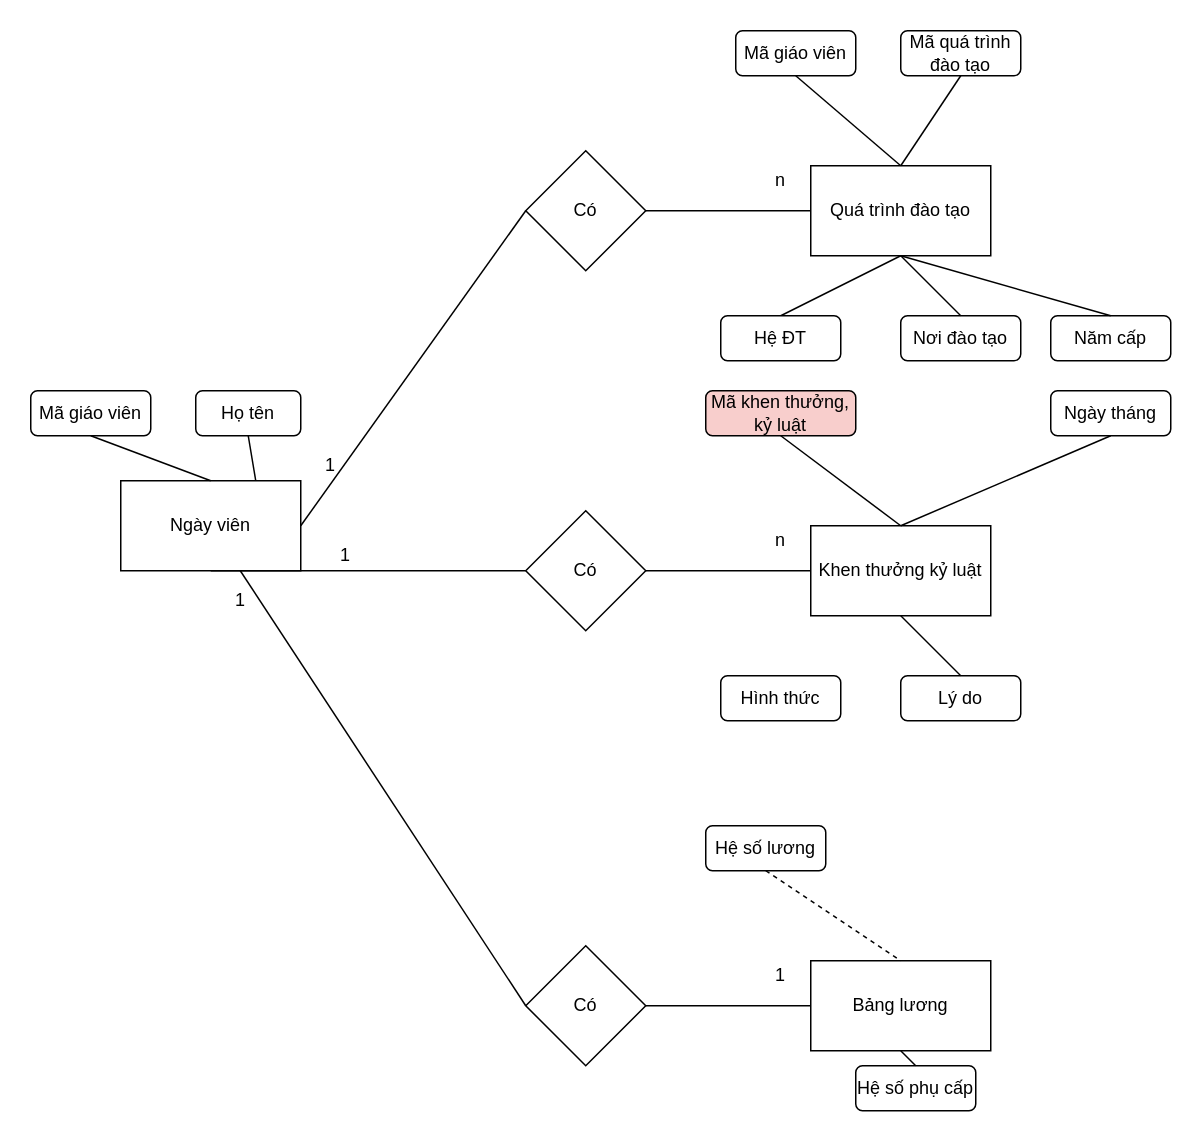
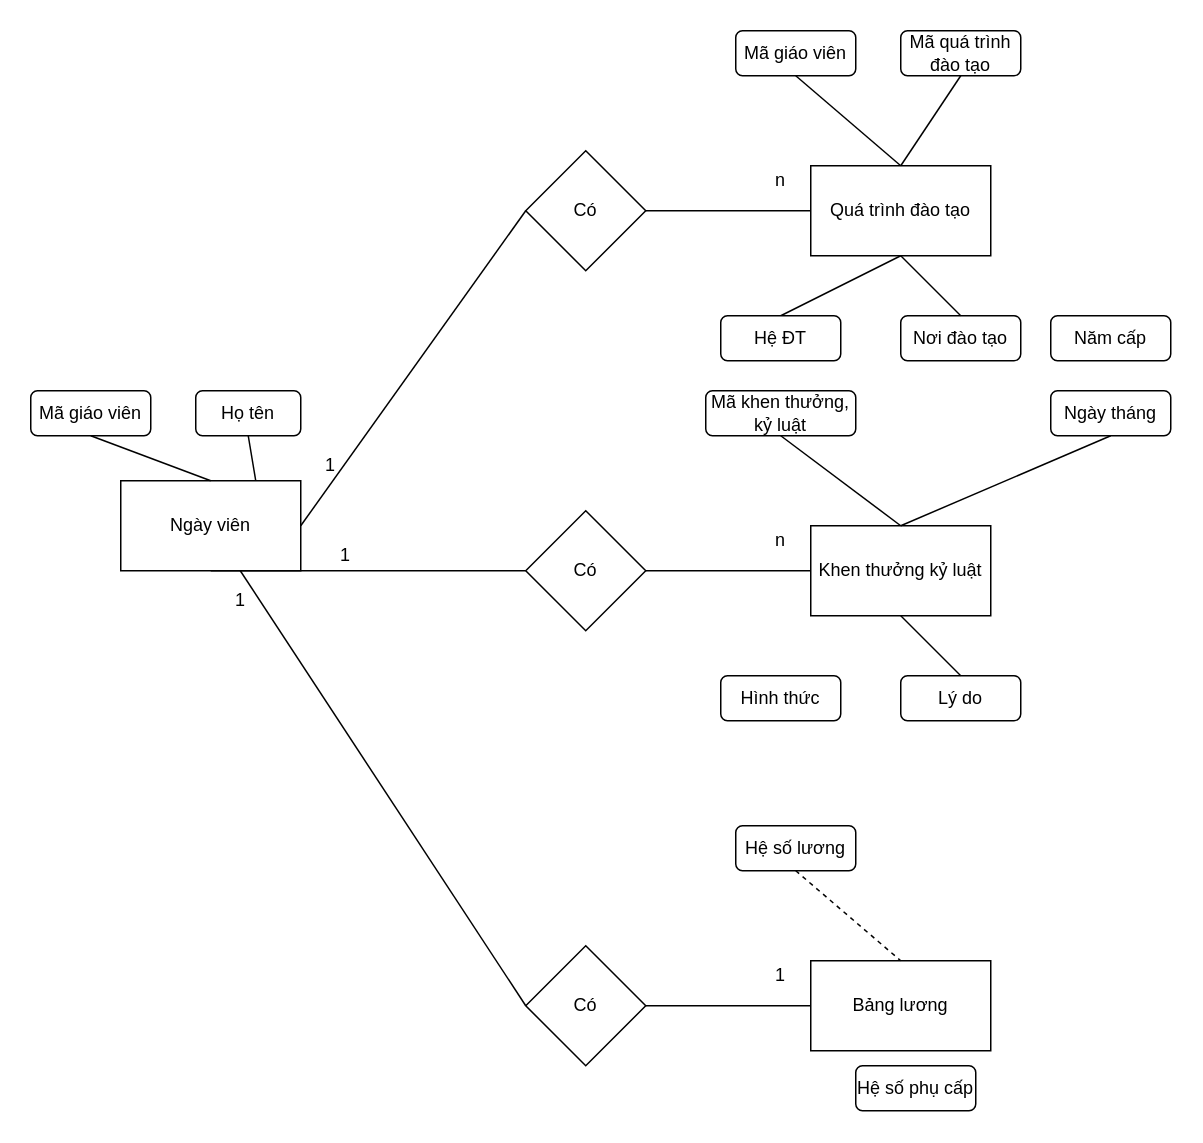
(1008, 286) -> none
(781, 413) -> (781, 413)
(766, 848) -> (796, 848)
(909, 1059) -> none
